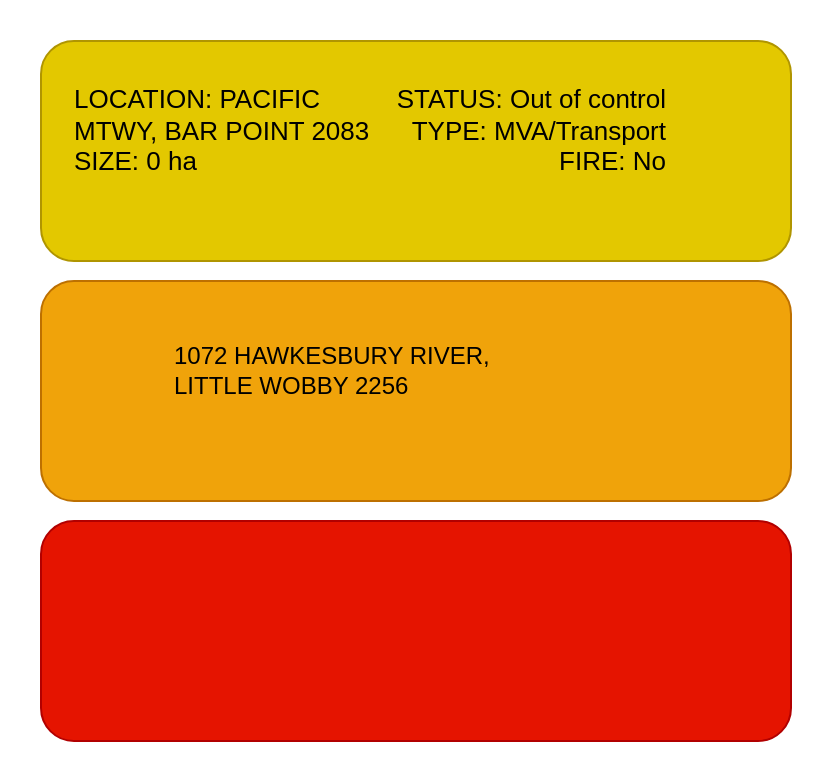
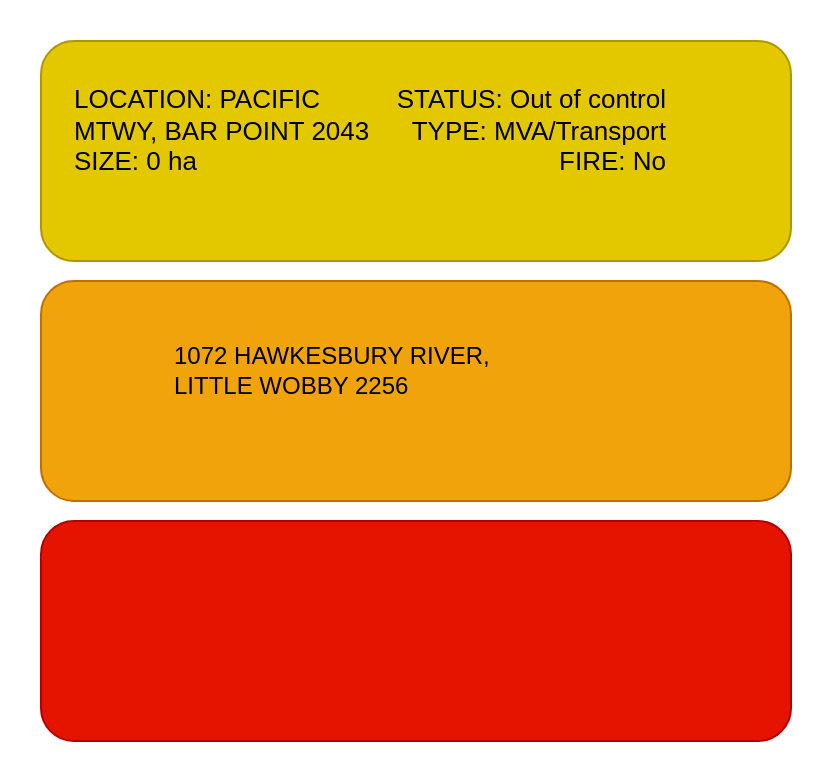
(233, 131) -> (233, 131)
